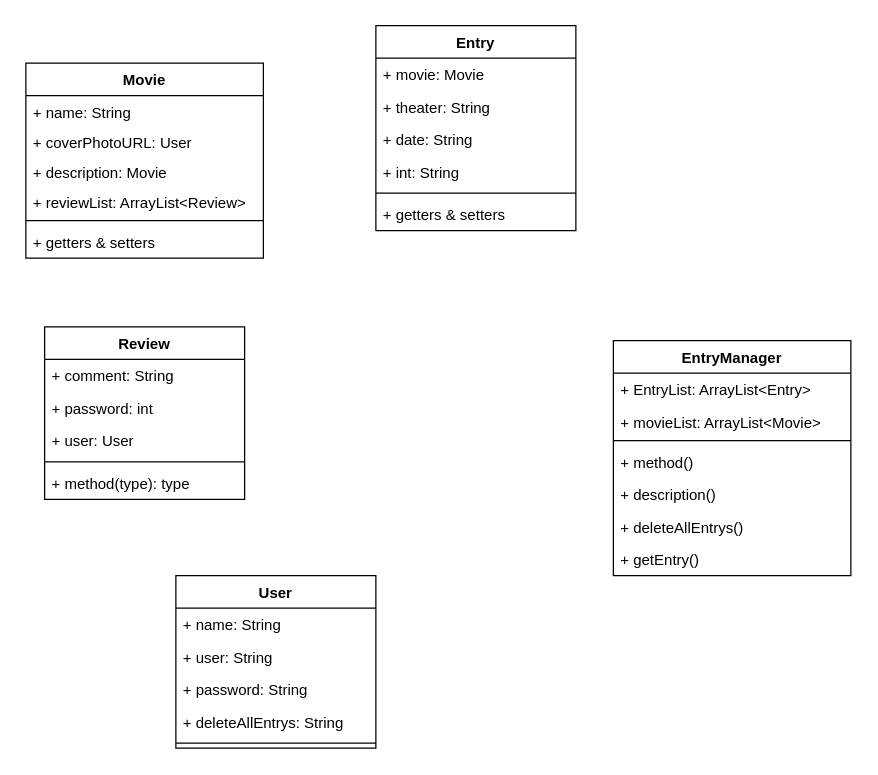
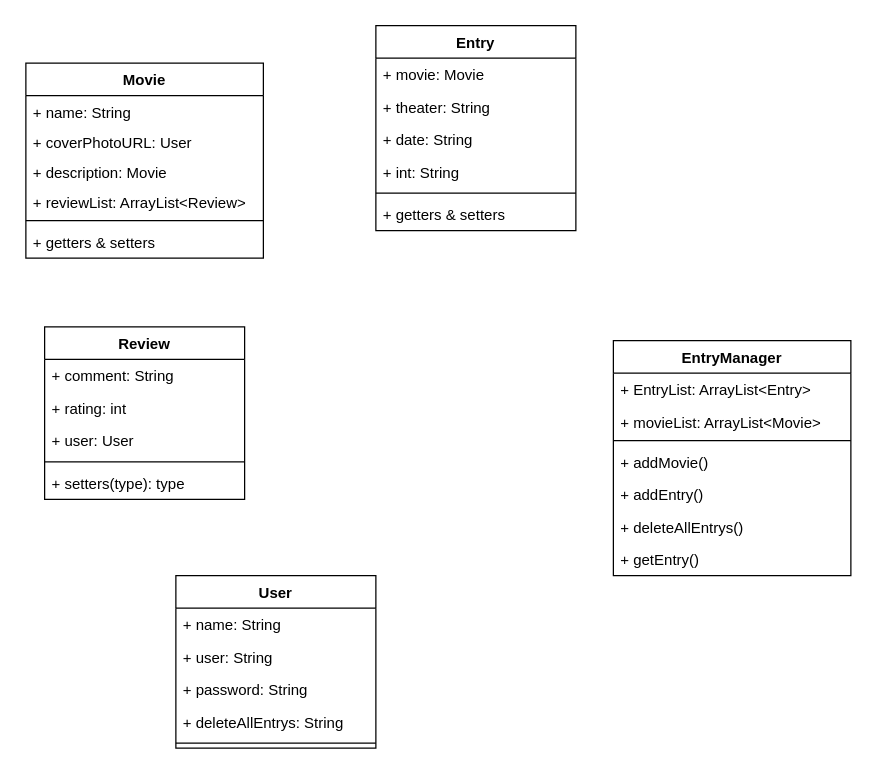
(106, 409) -> (96, 409)
(660, 463) -> (667, 463)
(129, 484) -> (134, 484)
(677, 495) -> (668, 495)
